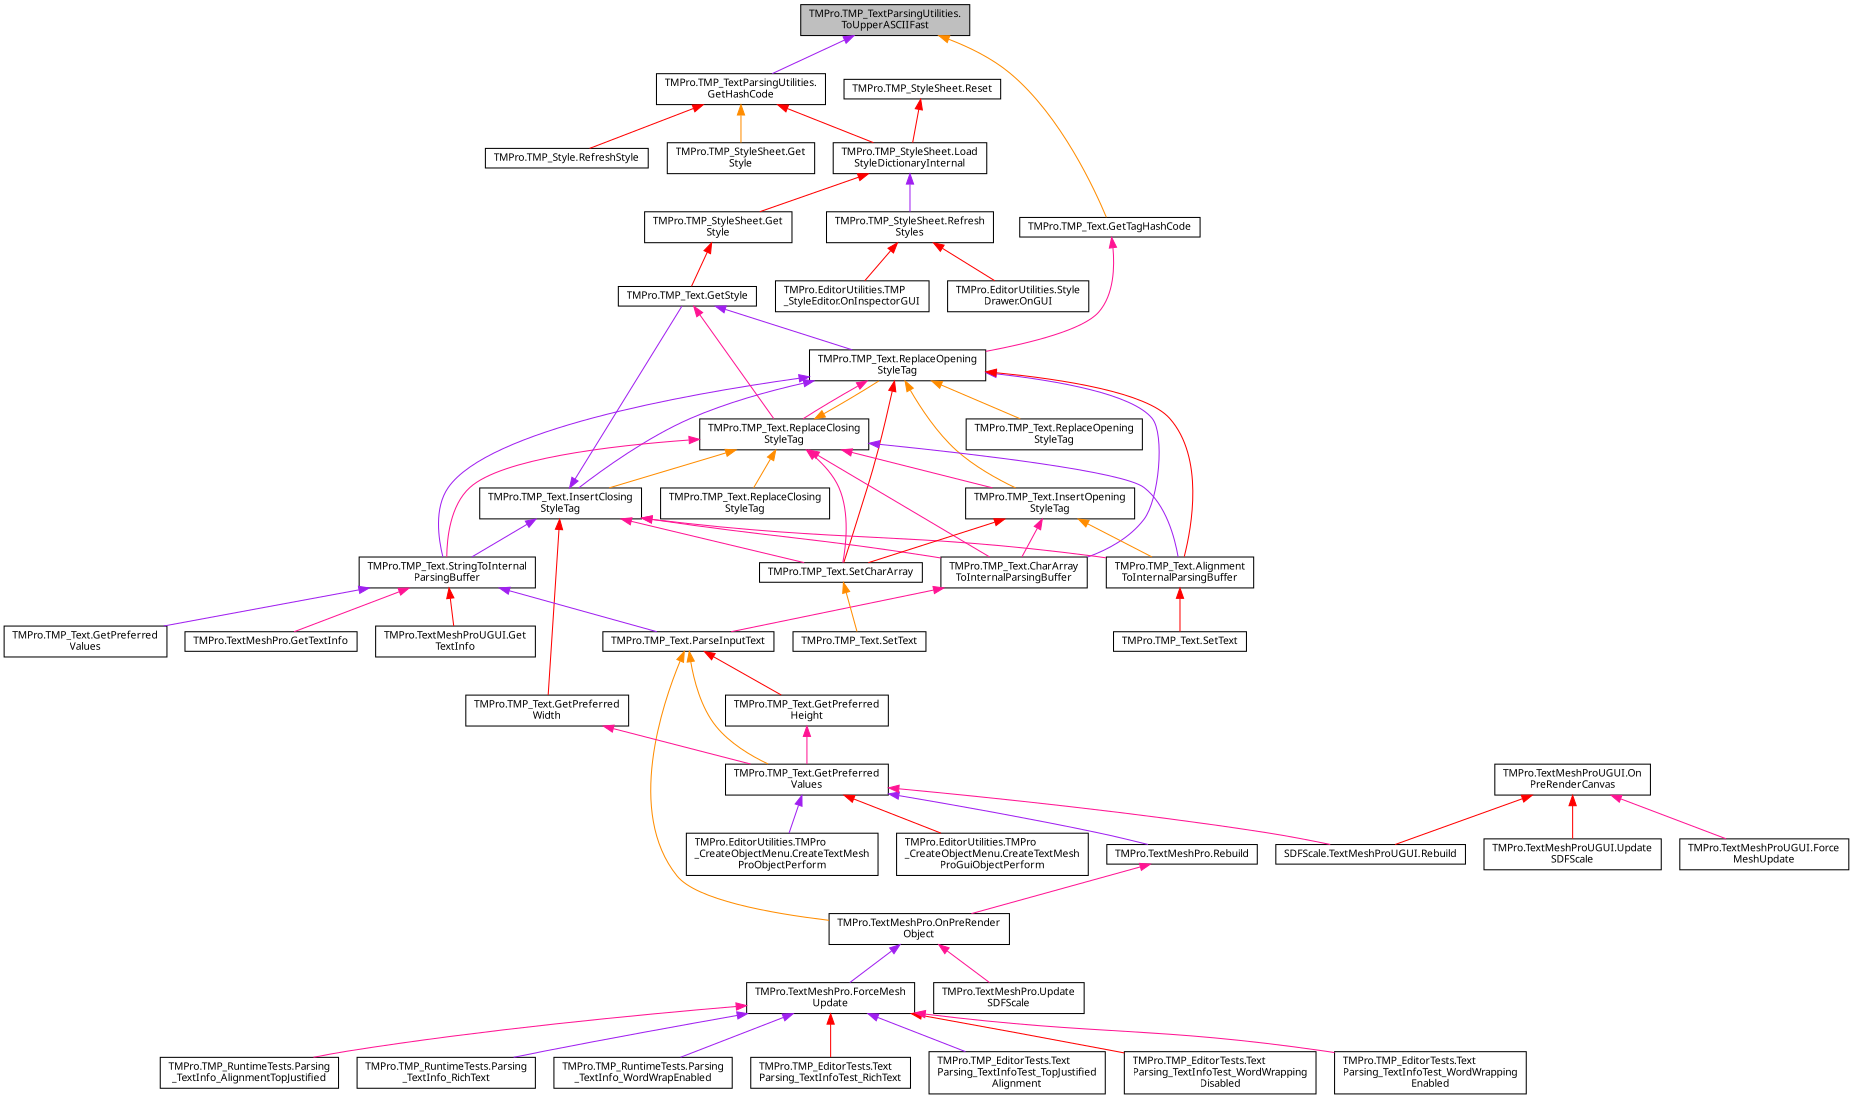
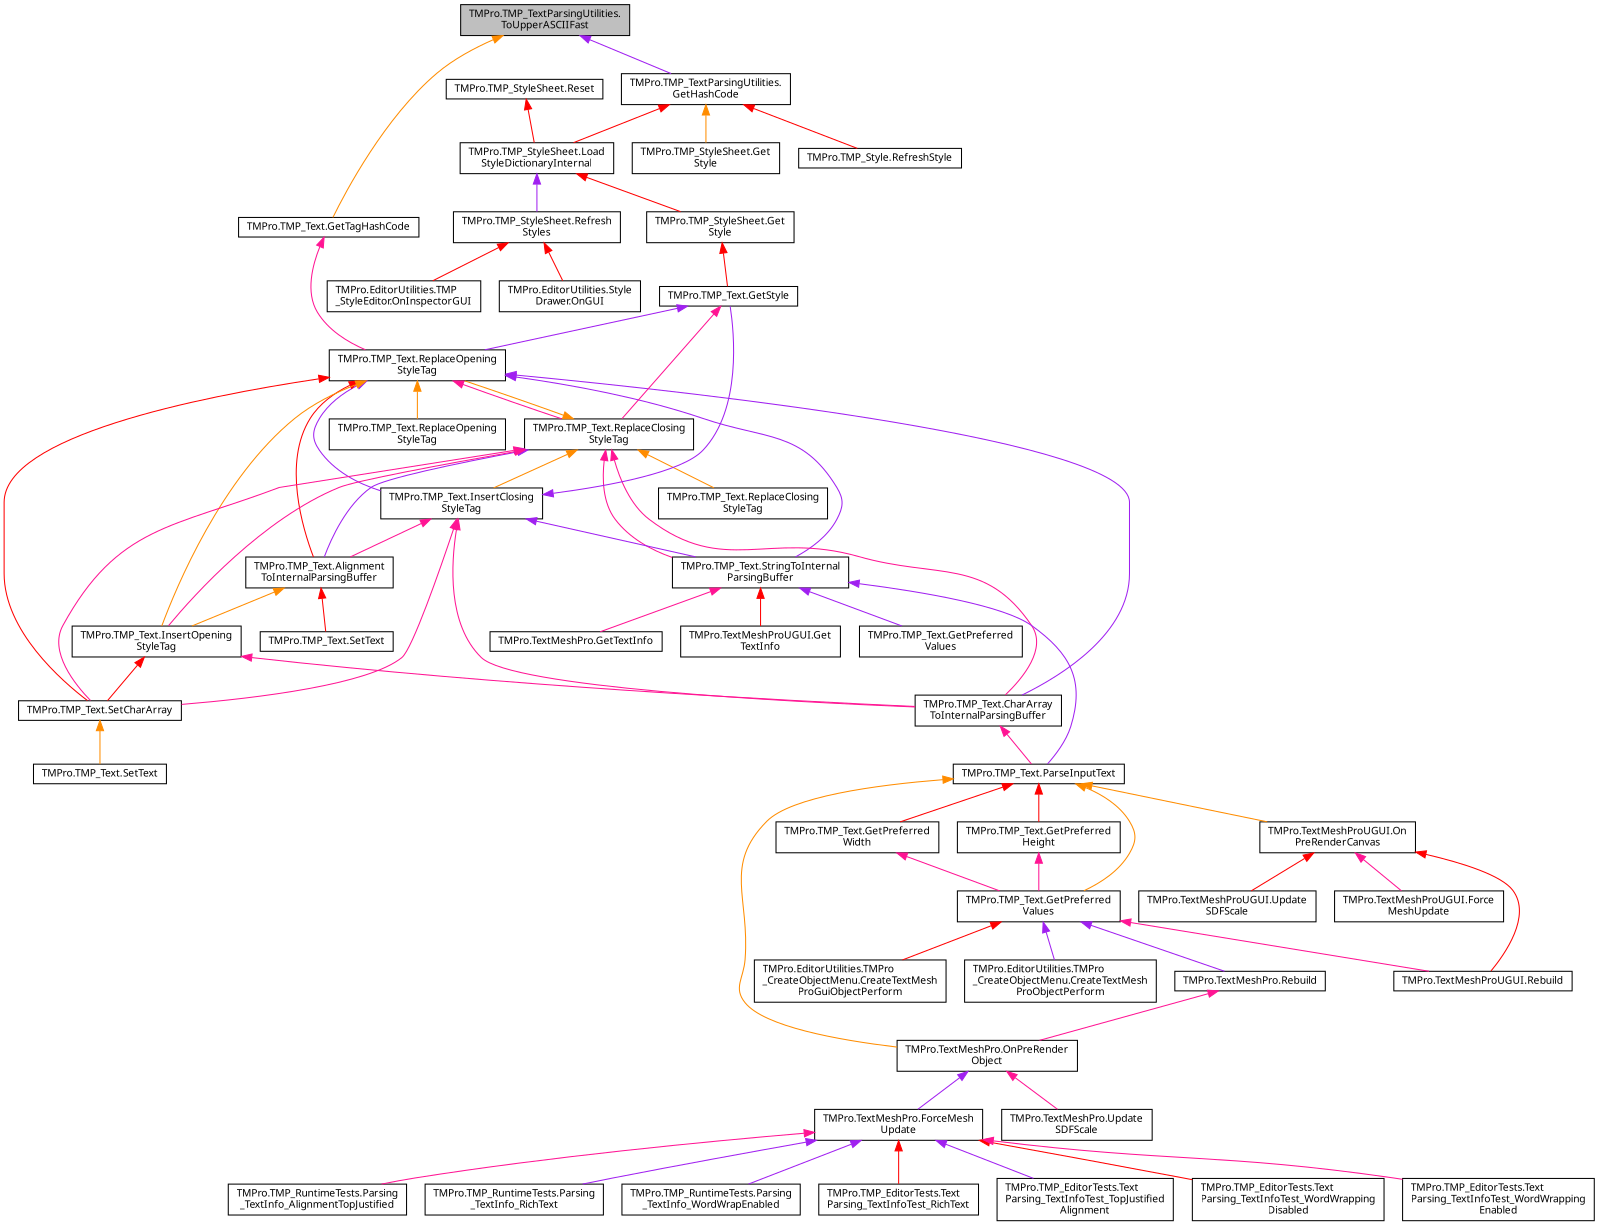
(1113, 537) -> (233, 609)
(554, 612) -> (952, 804)
none -> (1180, 804)
(1371, 854) -> (1483, 981)
